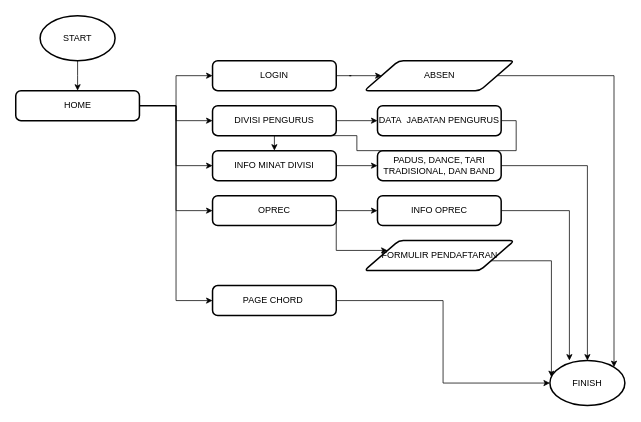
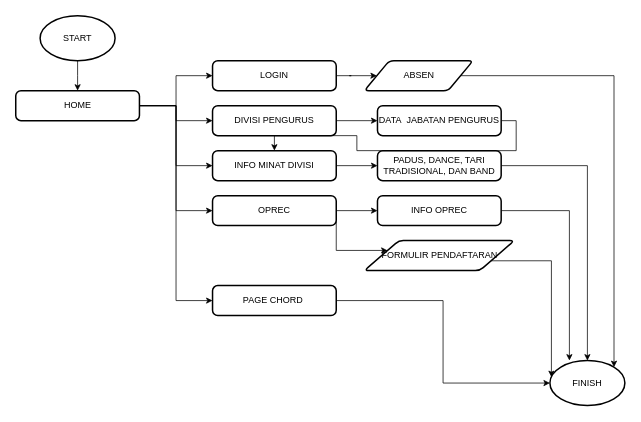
(440, 75) -> (419, 75)
